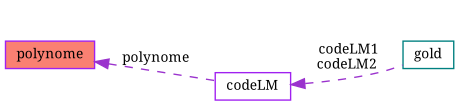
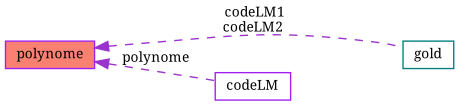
(355, 77) -> (256, 35)
